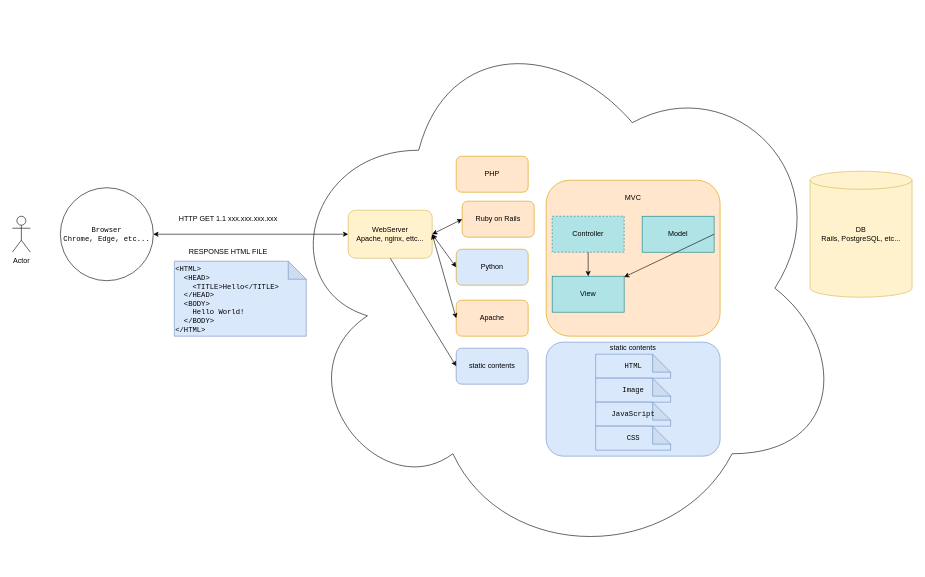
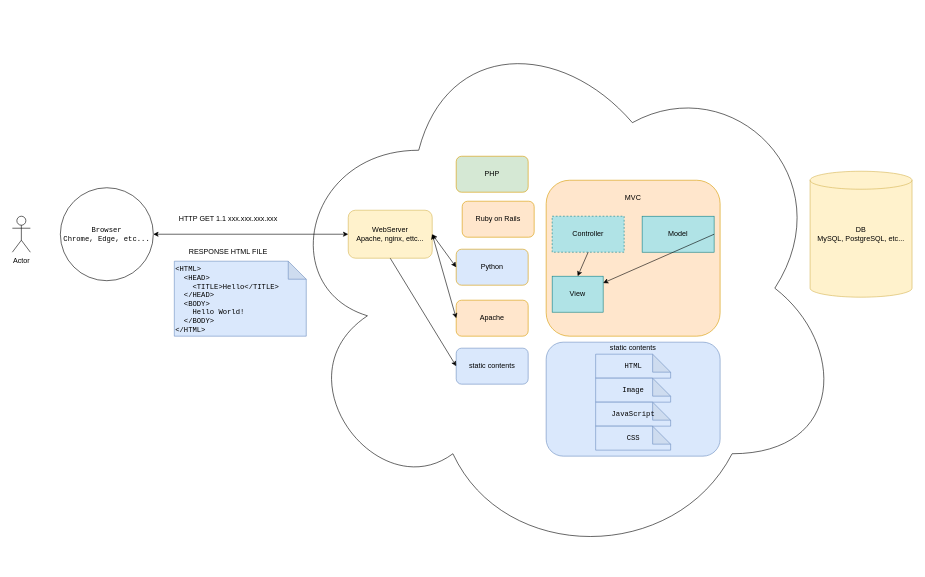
(492, 174) -> (492, 174)
(447, 227) -> none
(861, 234) -> (861, 234)
(588, 294) -> (578, 294)
